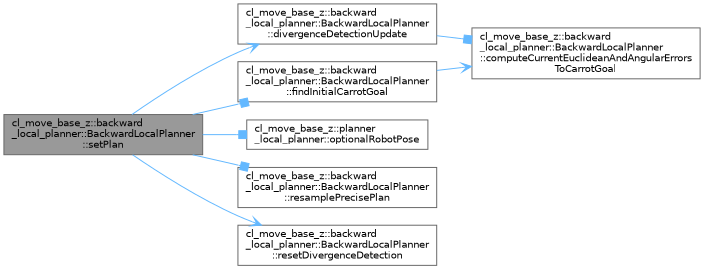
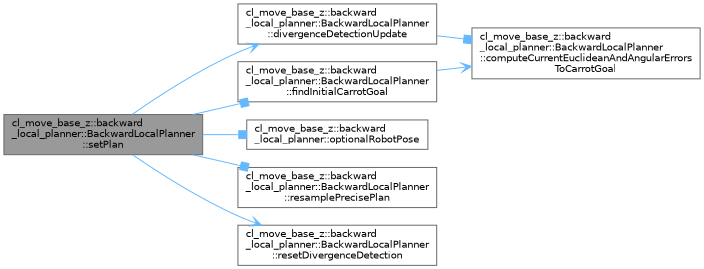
(337, 135) -> (337, 135)
